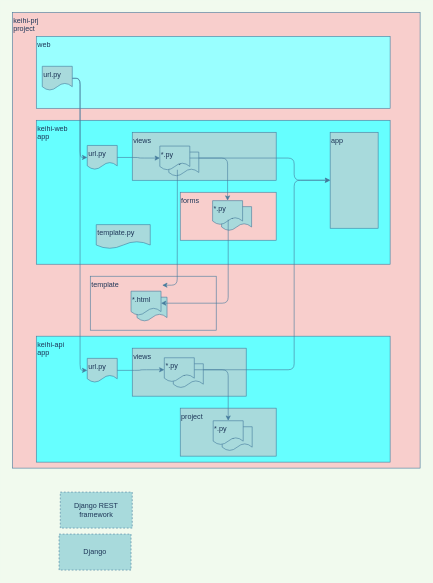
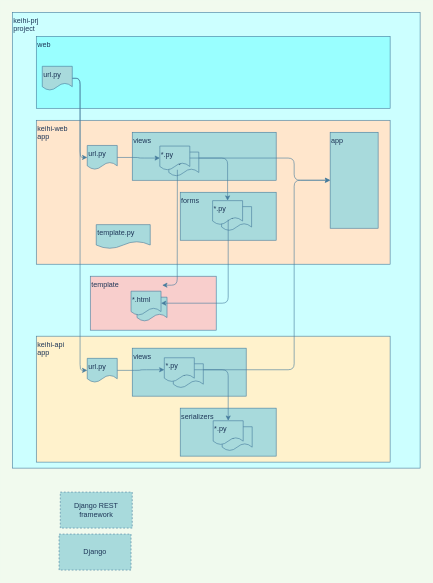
(30, 25) -> (30, 25)
(54, 133) -> (54, 133)
(192, 201) -> (192, 201)
(213, 399) -> (213, 399)
(196, 417) -> (201, 417)
